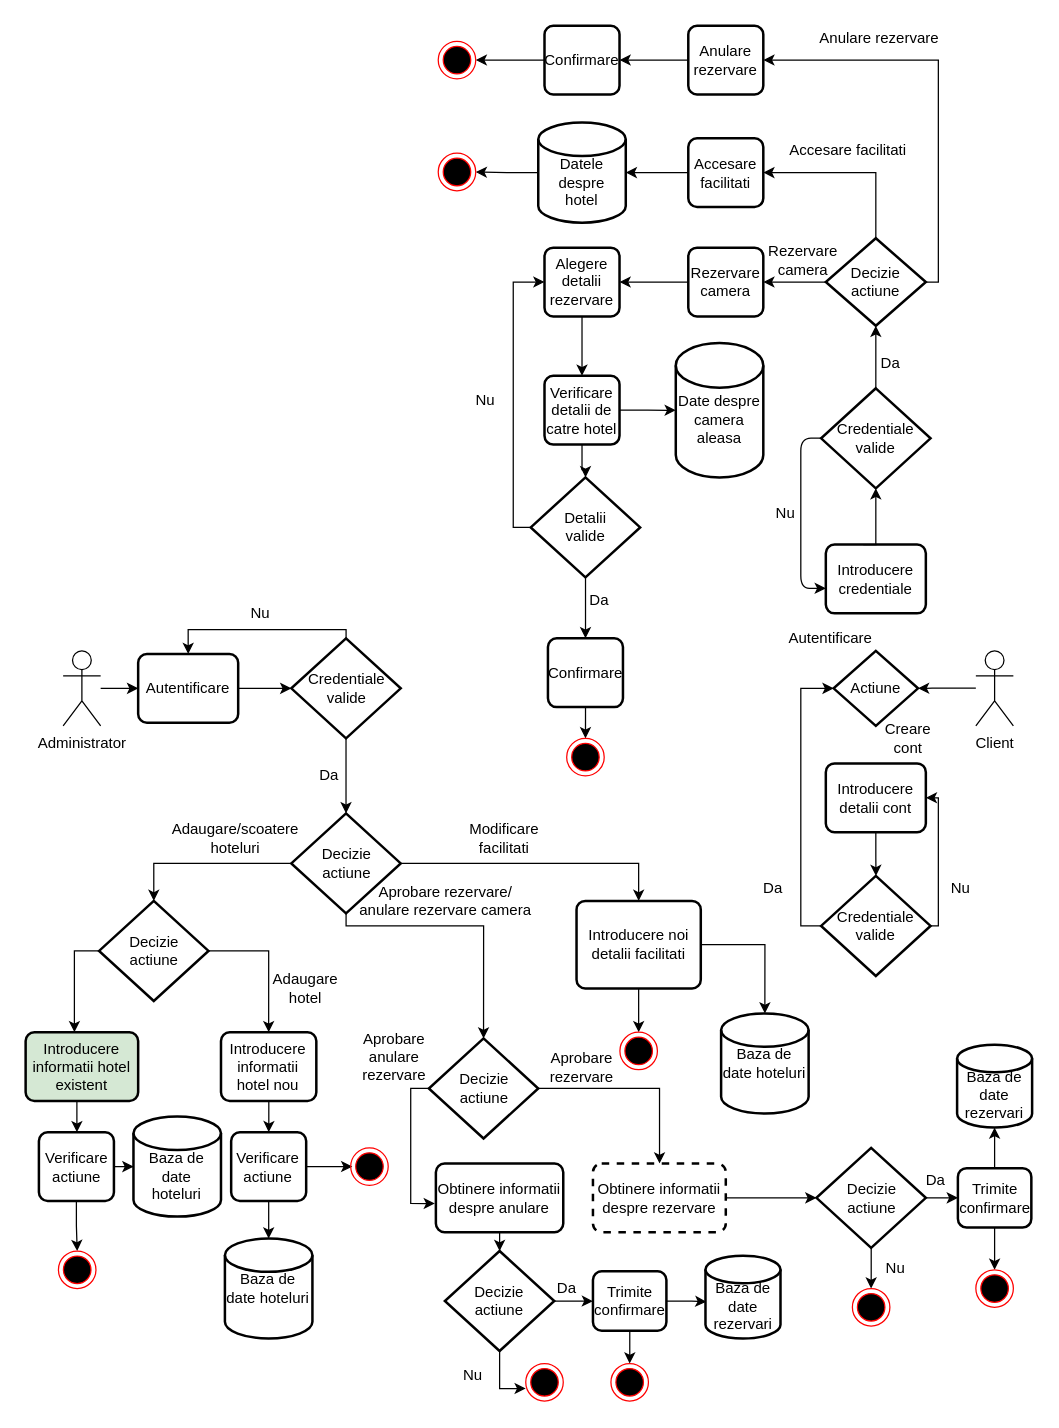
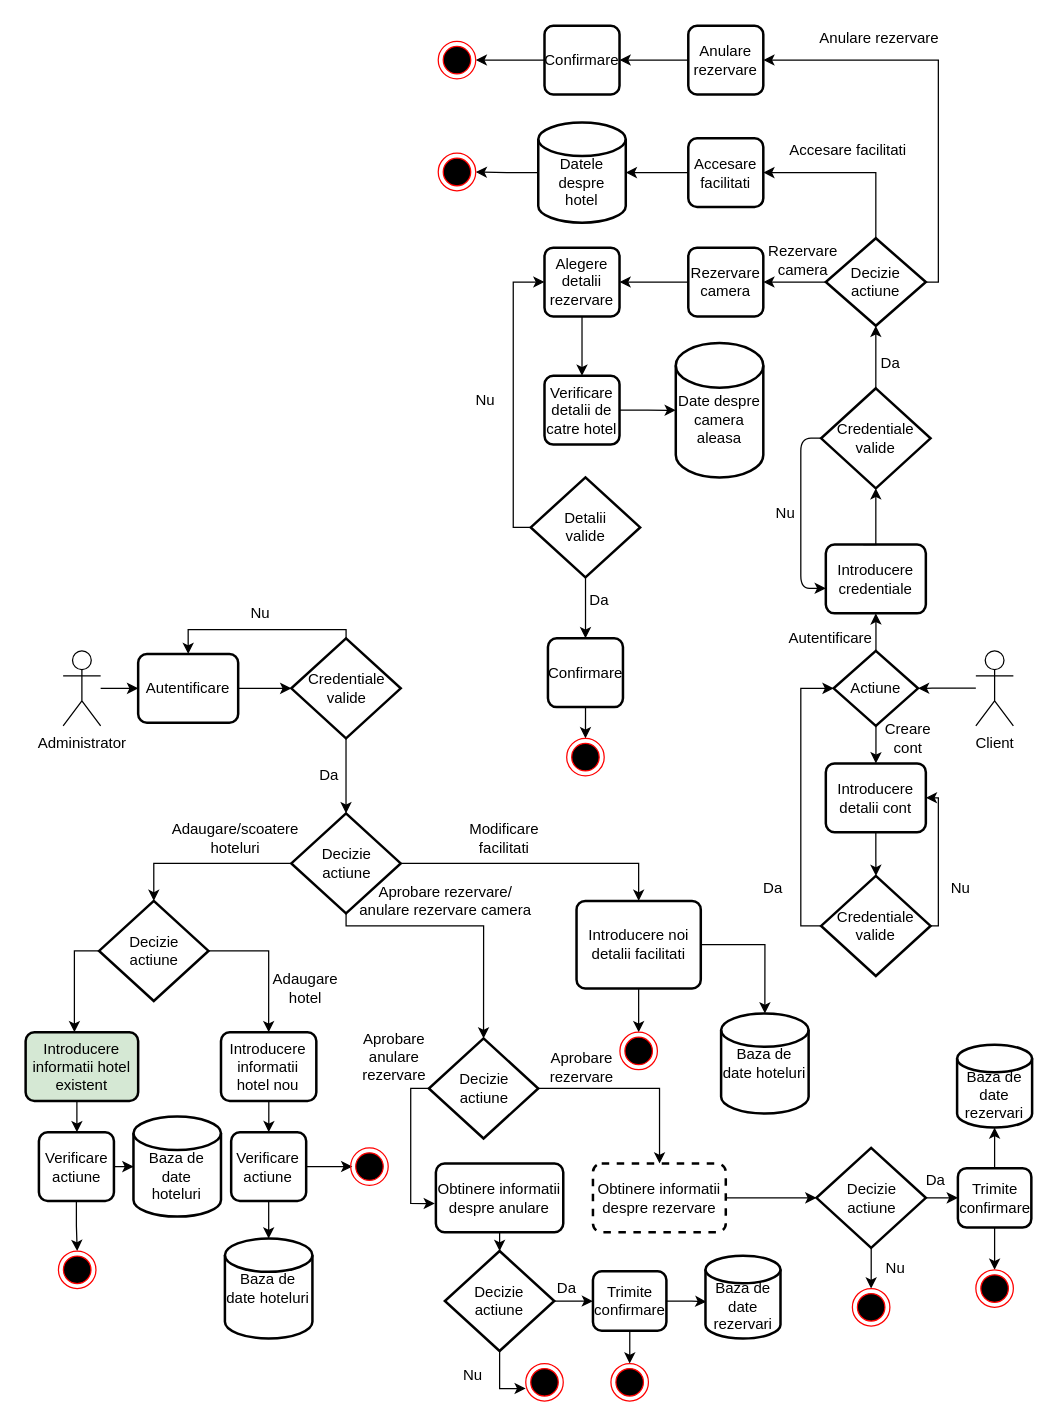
(582, 458) -> none
none -> (876, 636)
none -> (876, 740)
